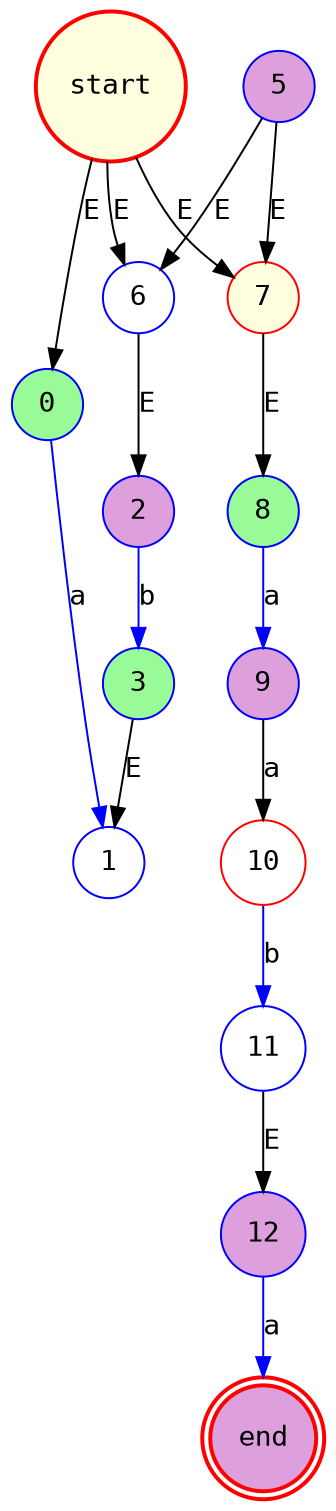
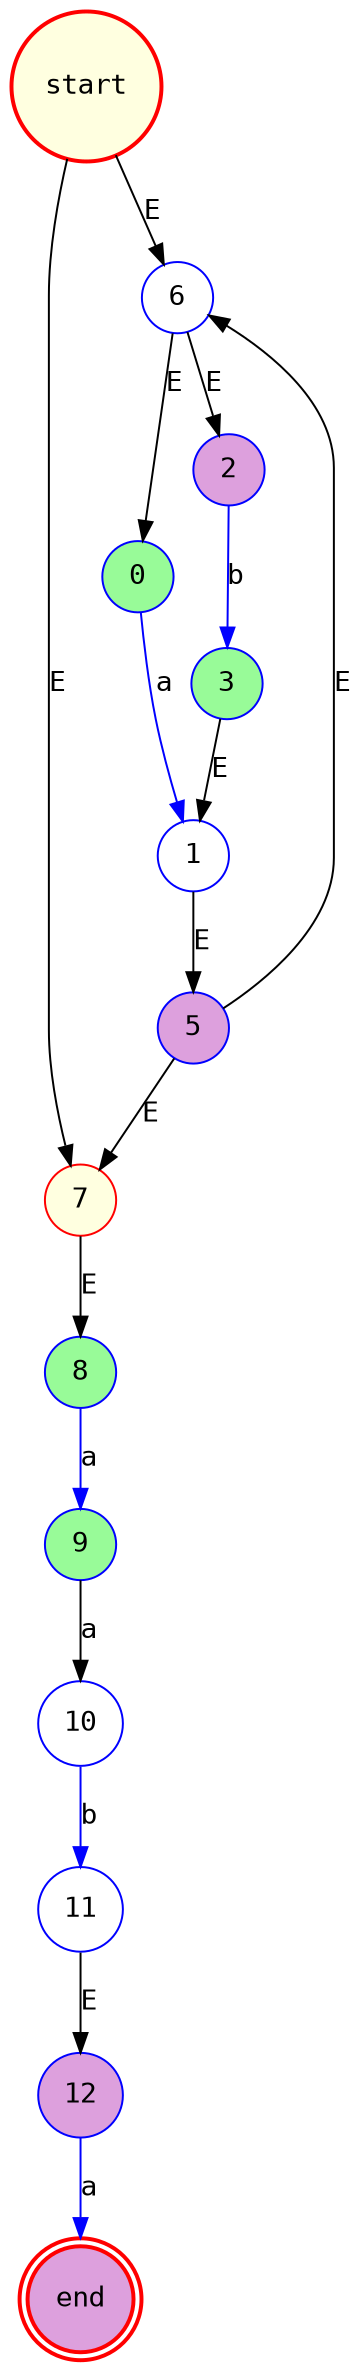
(72, 253) -> (159, 427)
(263, 684) -> (81, 1545)
(263, 863) -> (81, 1724)
none -> (193, 932)
